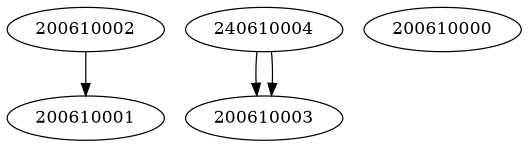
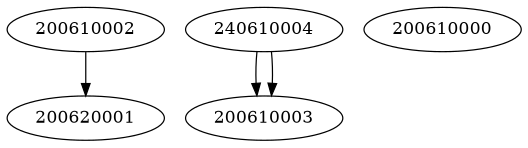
(86, 118) -> (86, 118)
